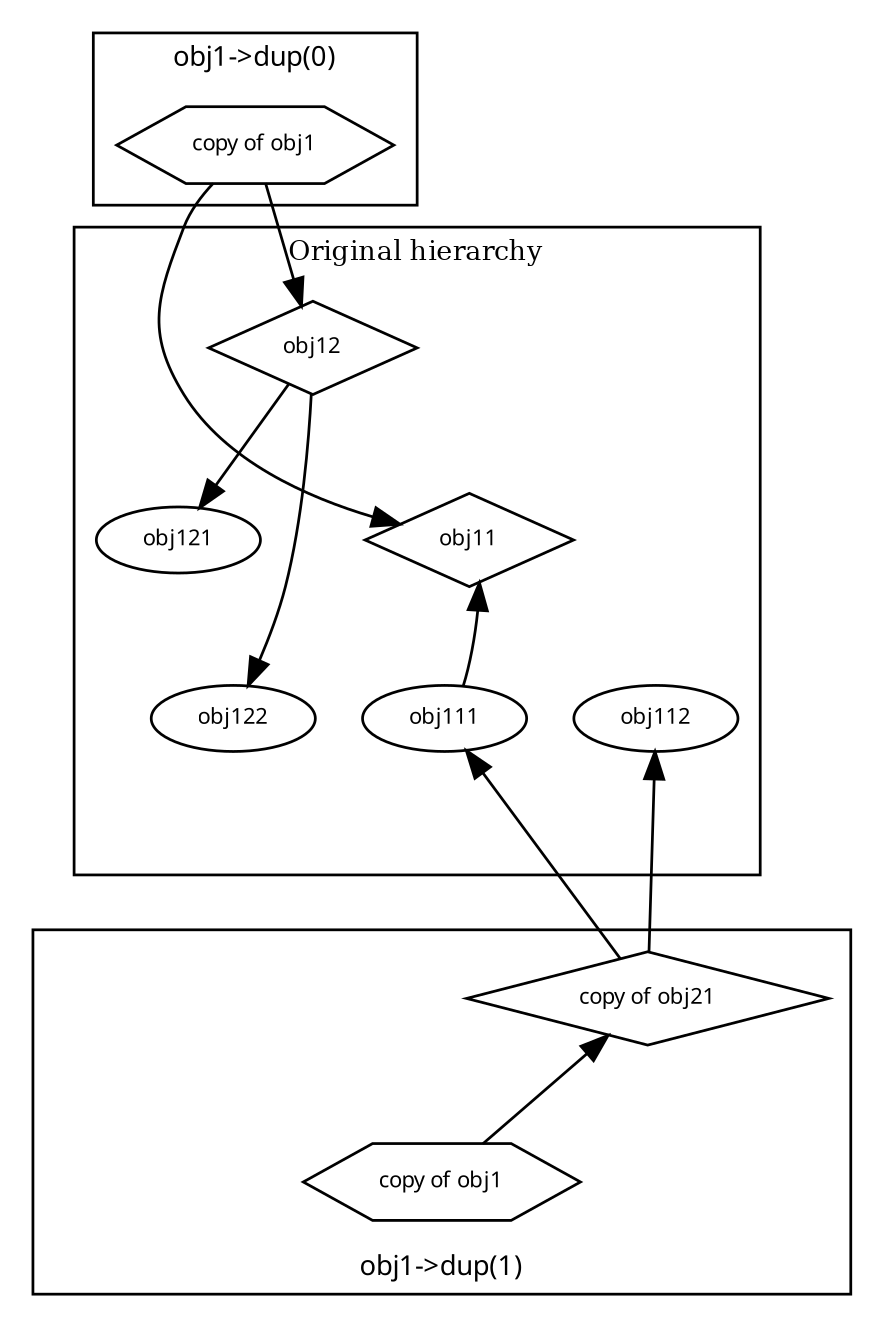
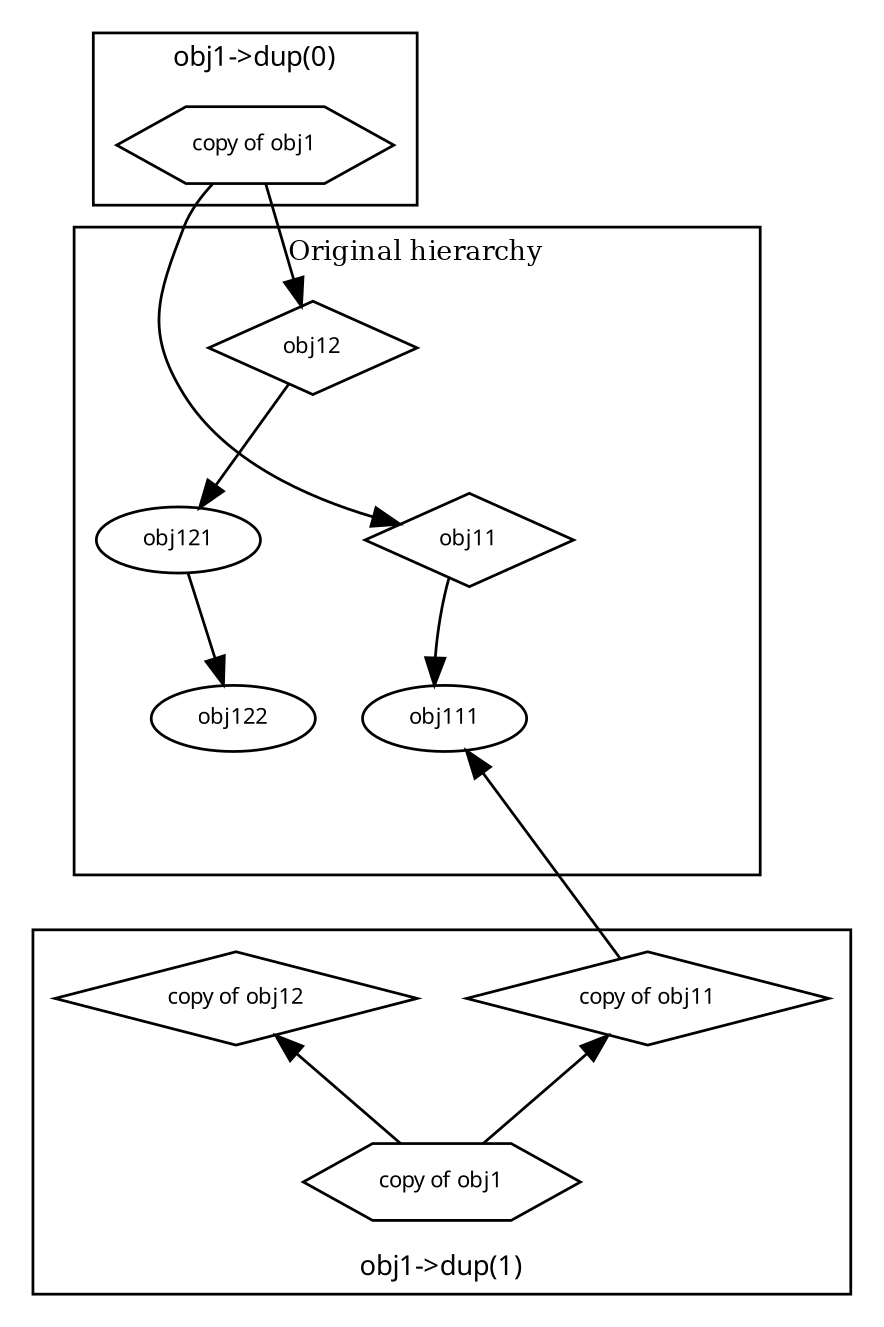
(297, 529) -> (202, 616)
(472, 649) -> (440, 617)
(656, 718) -> none
none -> (236, 998)
(648, 998) -> (648, 998)
